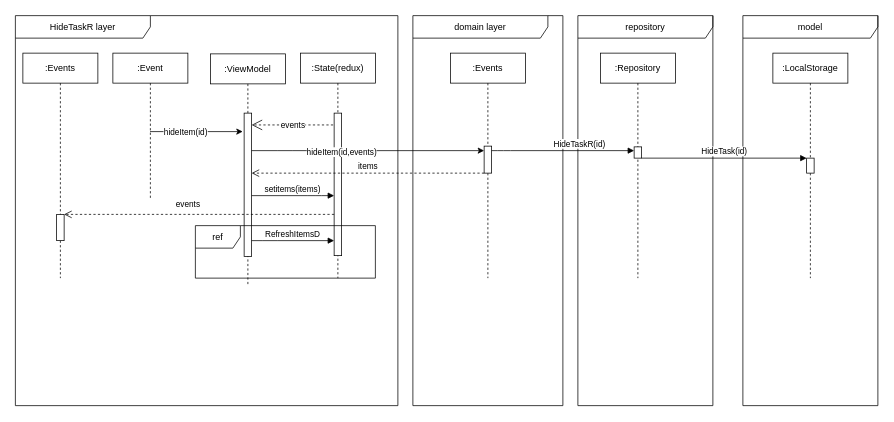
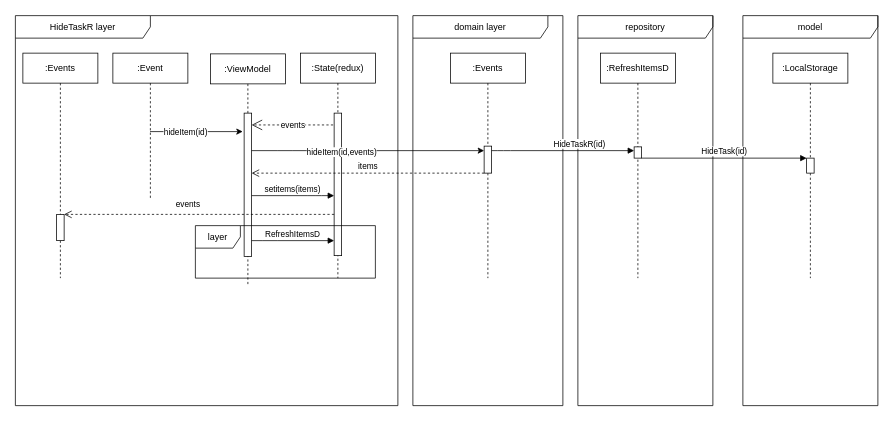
(638, 68) -> (638, 68)
(218, 237) -> (218, 237)
